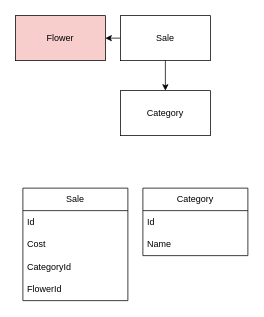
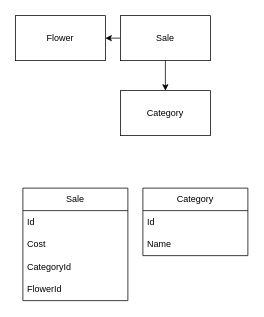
(60, 38) -> (60, 38)
